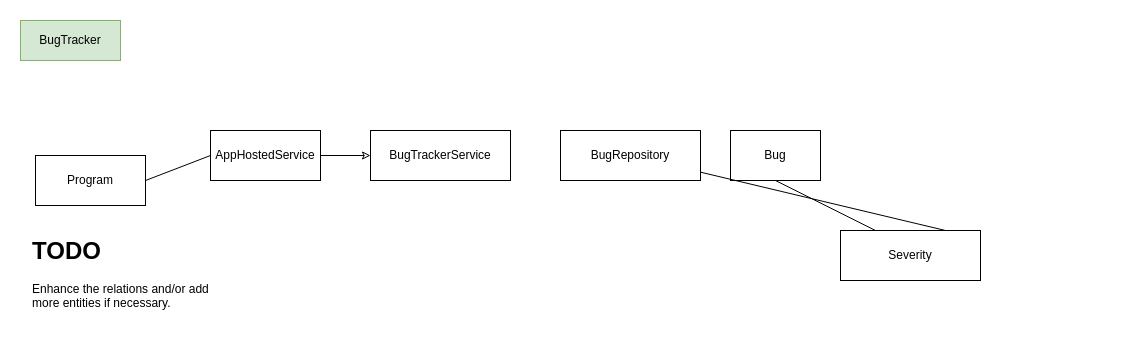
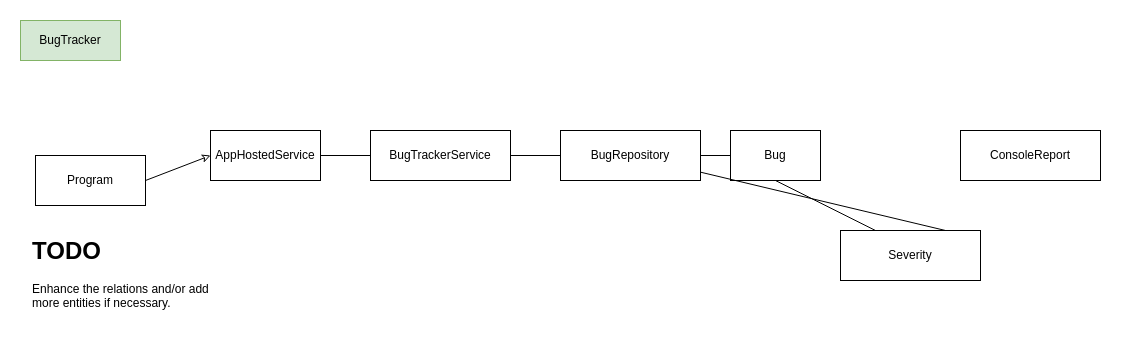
(362, 156) -> (364, 156)
none -> (536, 156)
none -> (716, 156)
none -> (1031, 156)
(205, 158) -> (203, 159)
